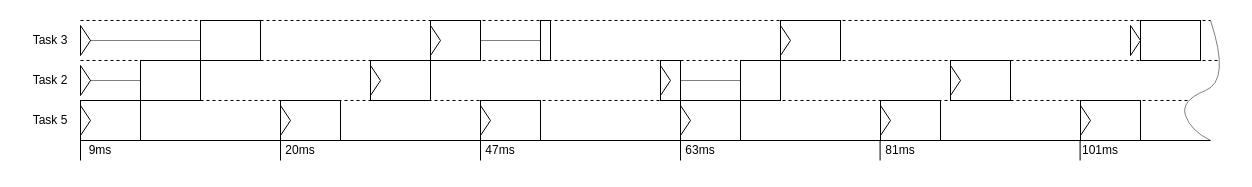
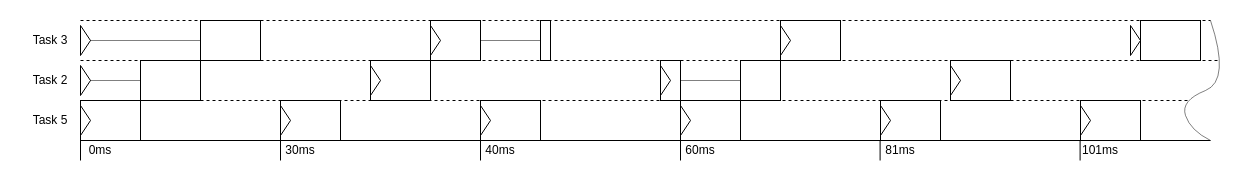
(101, 151) -> (101, 151)
(301, 151) -> (301, 151)
(501, 151) -> (501, 151)
(701, 151) -> (701, 151)
